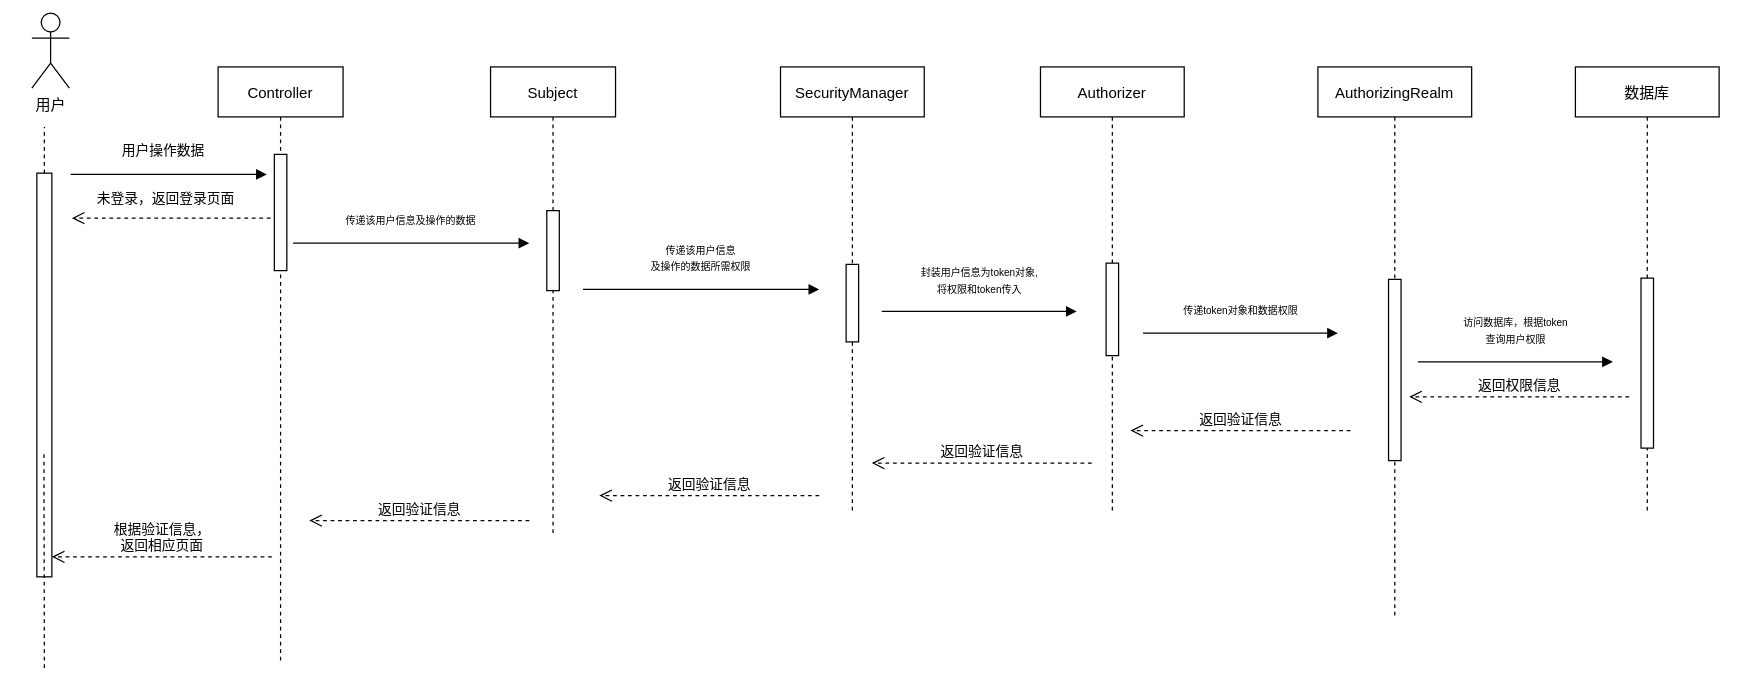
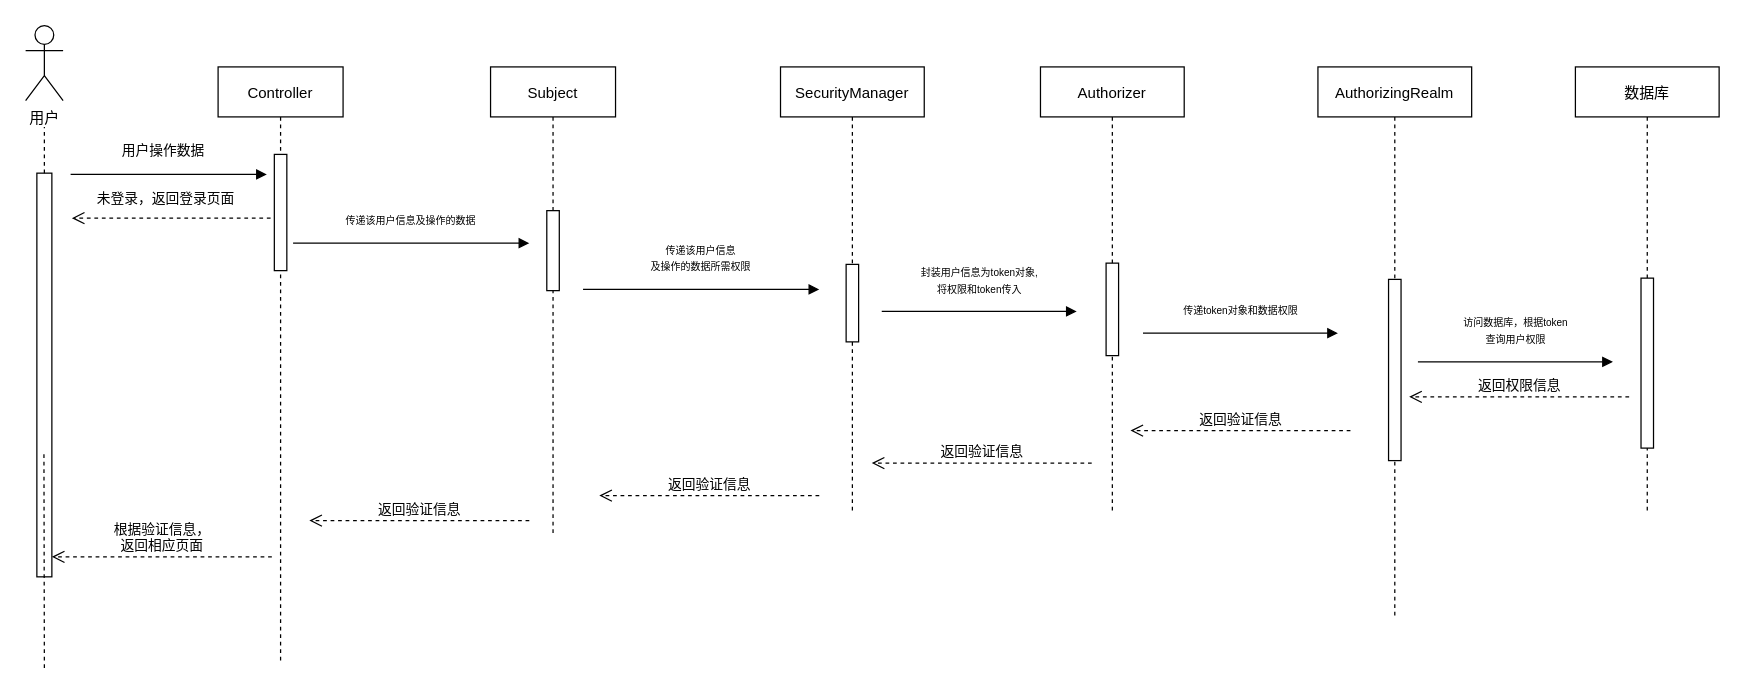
(51, 51) -> (44, 63)
